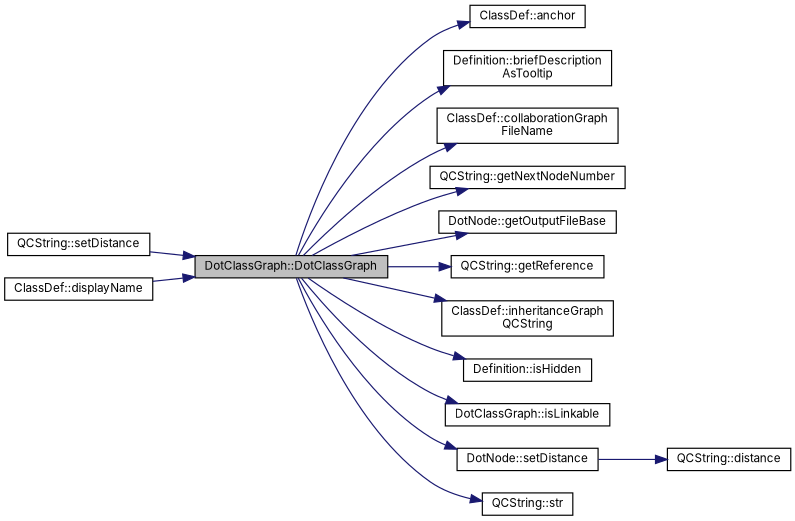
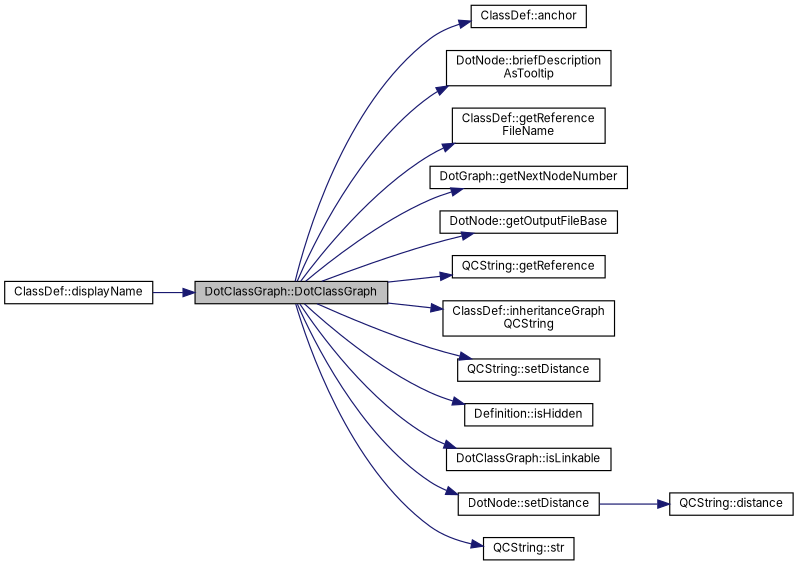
(528, 68) -> (529, 68)
(528, 126) -> (529, 126)
(528, 177) -> (529, 177)
(167, 254) -> (387, 333)
